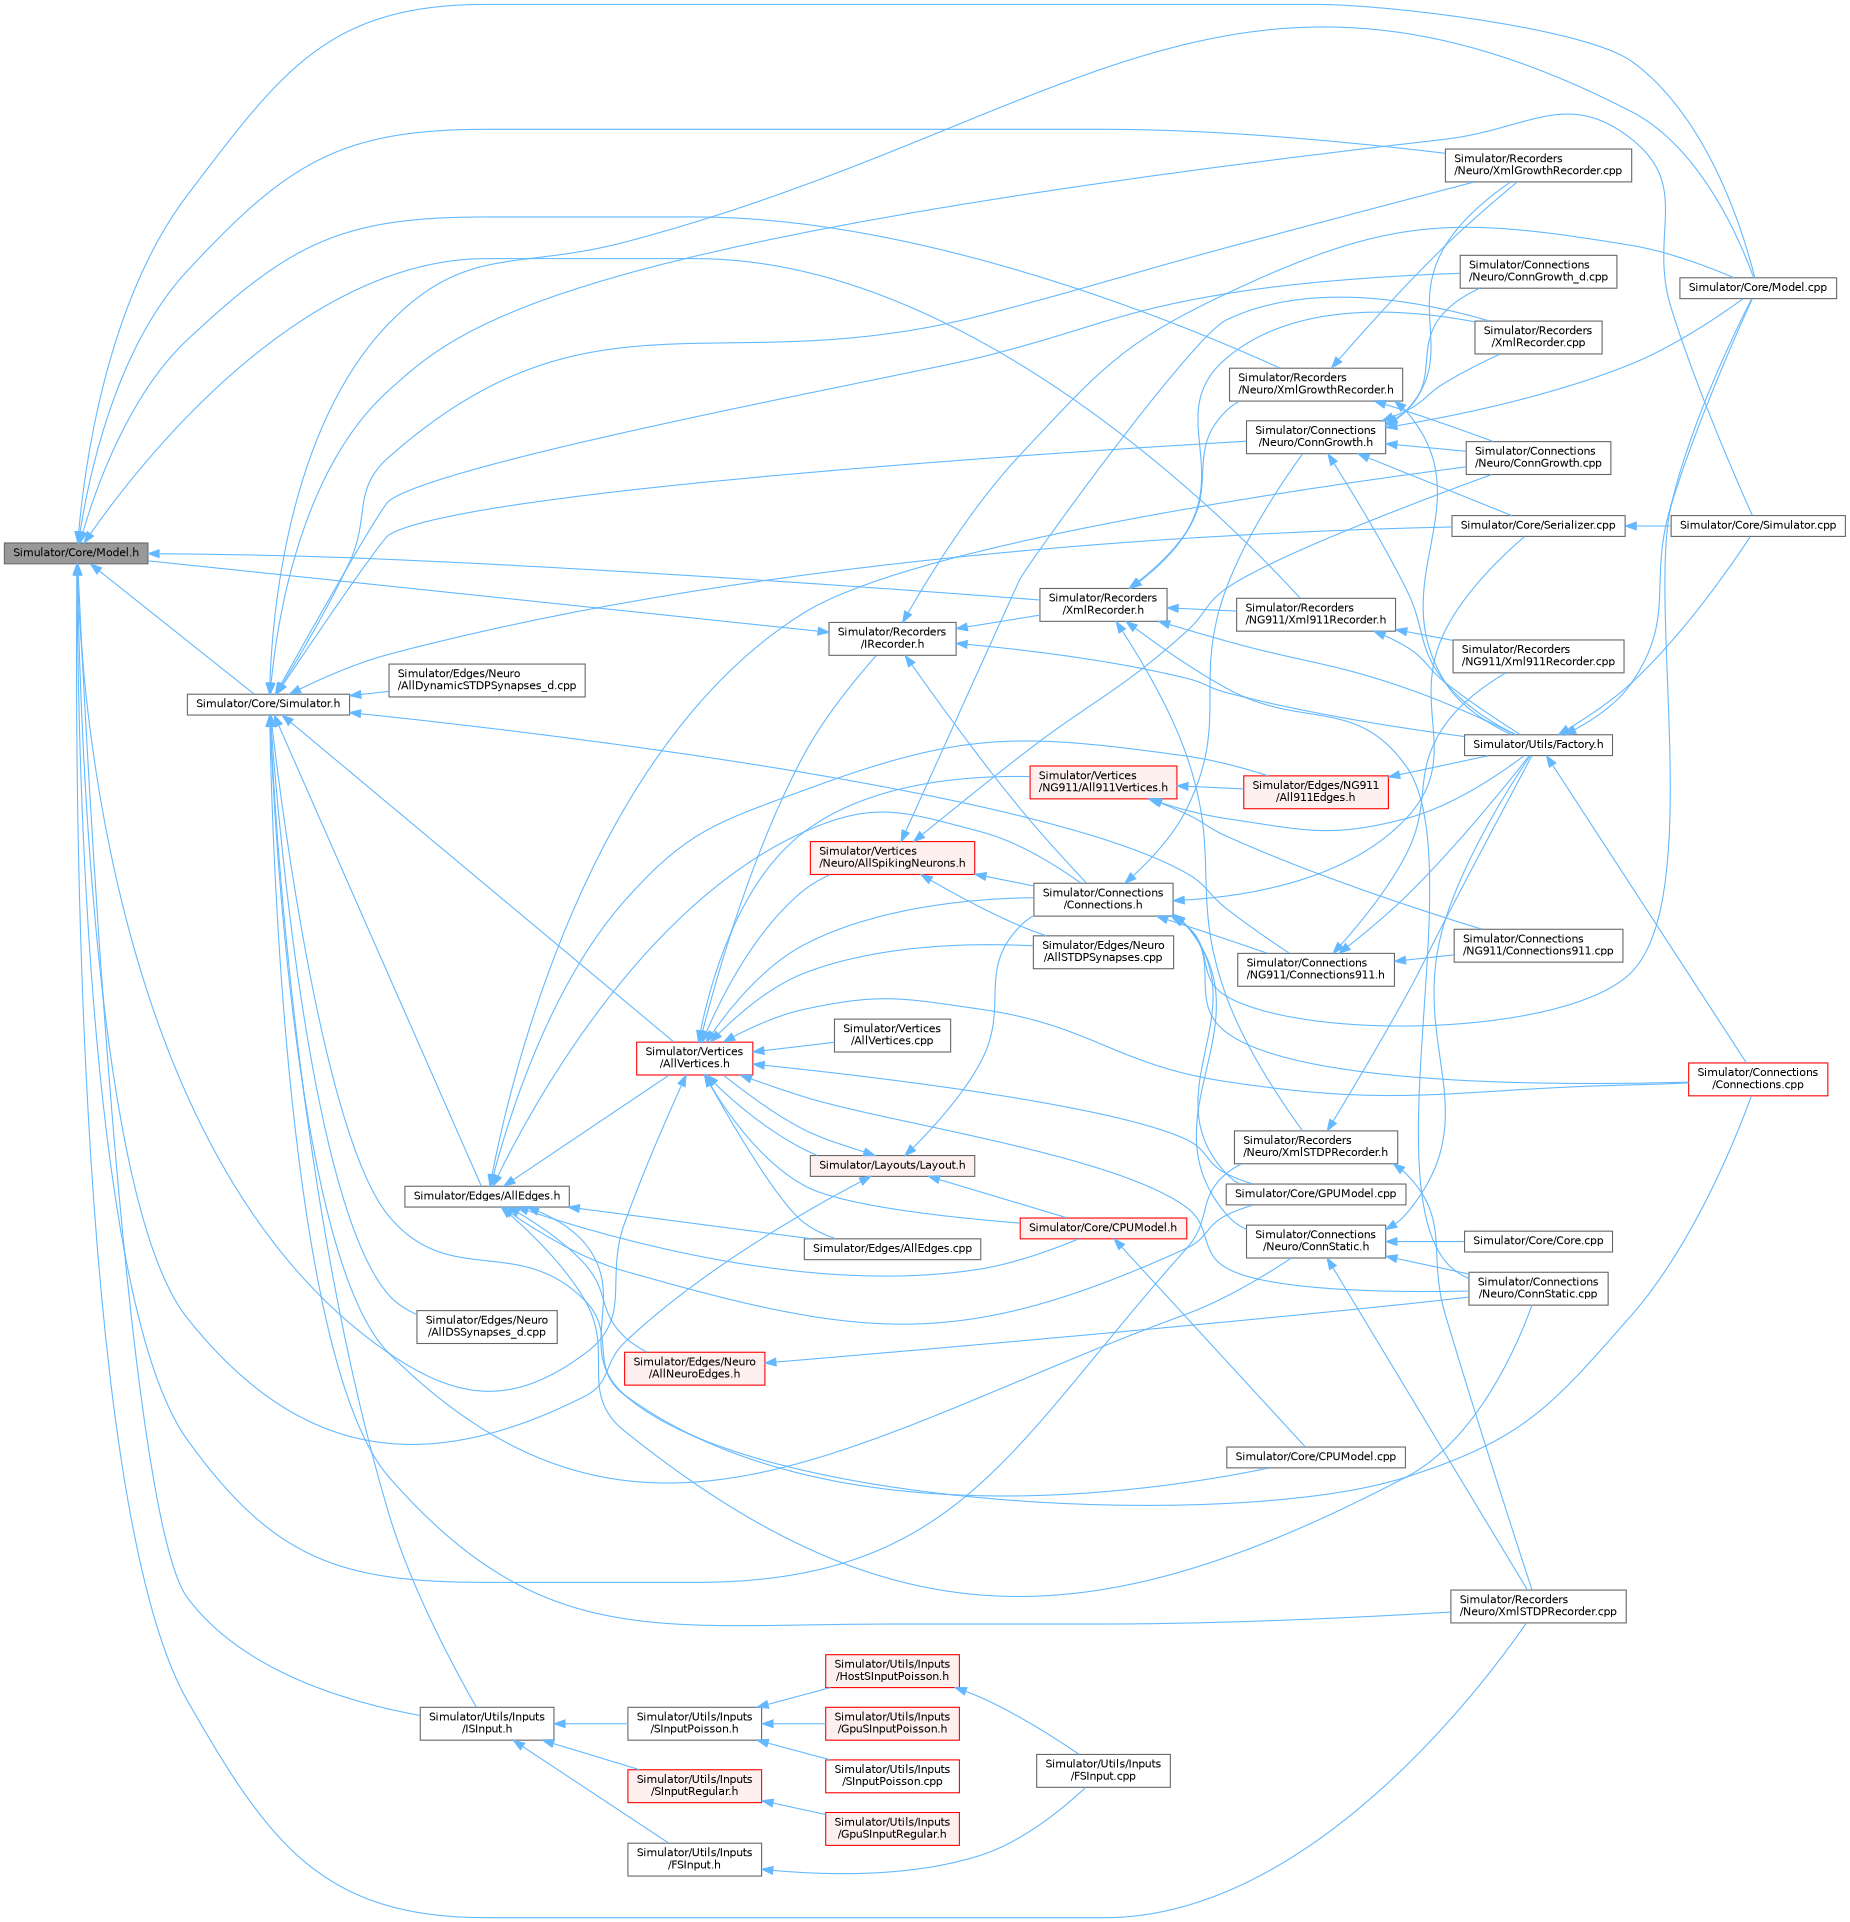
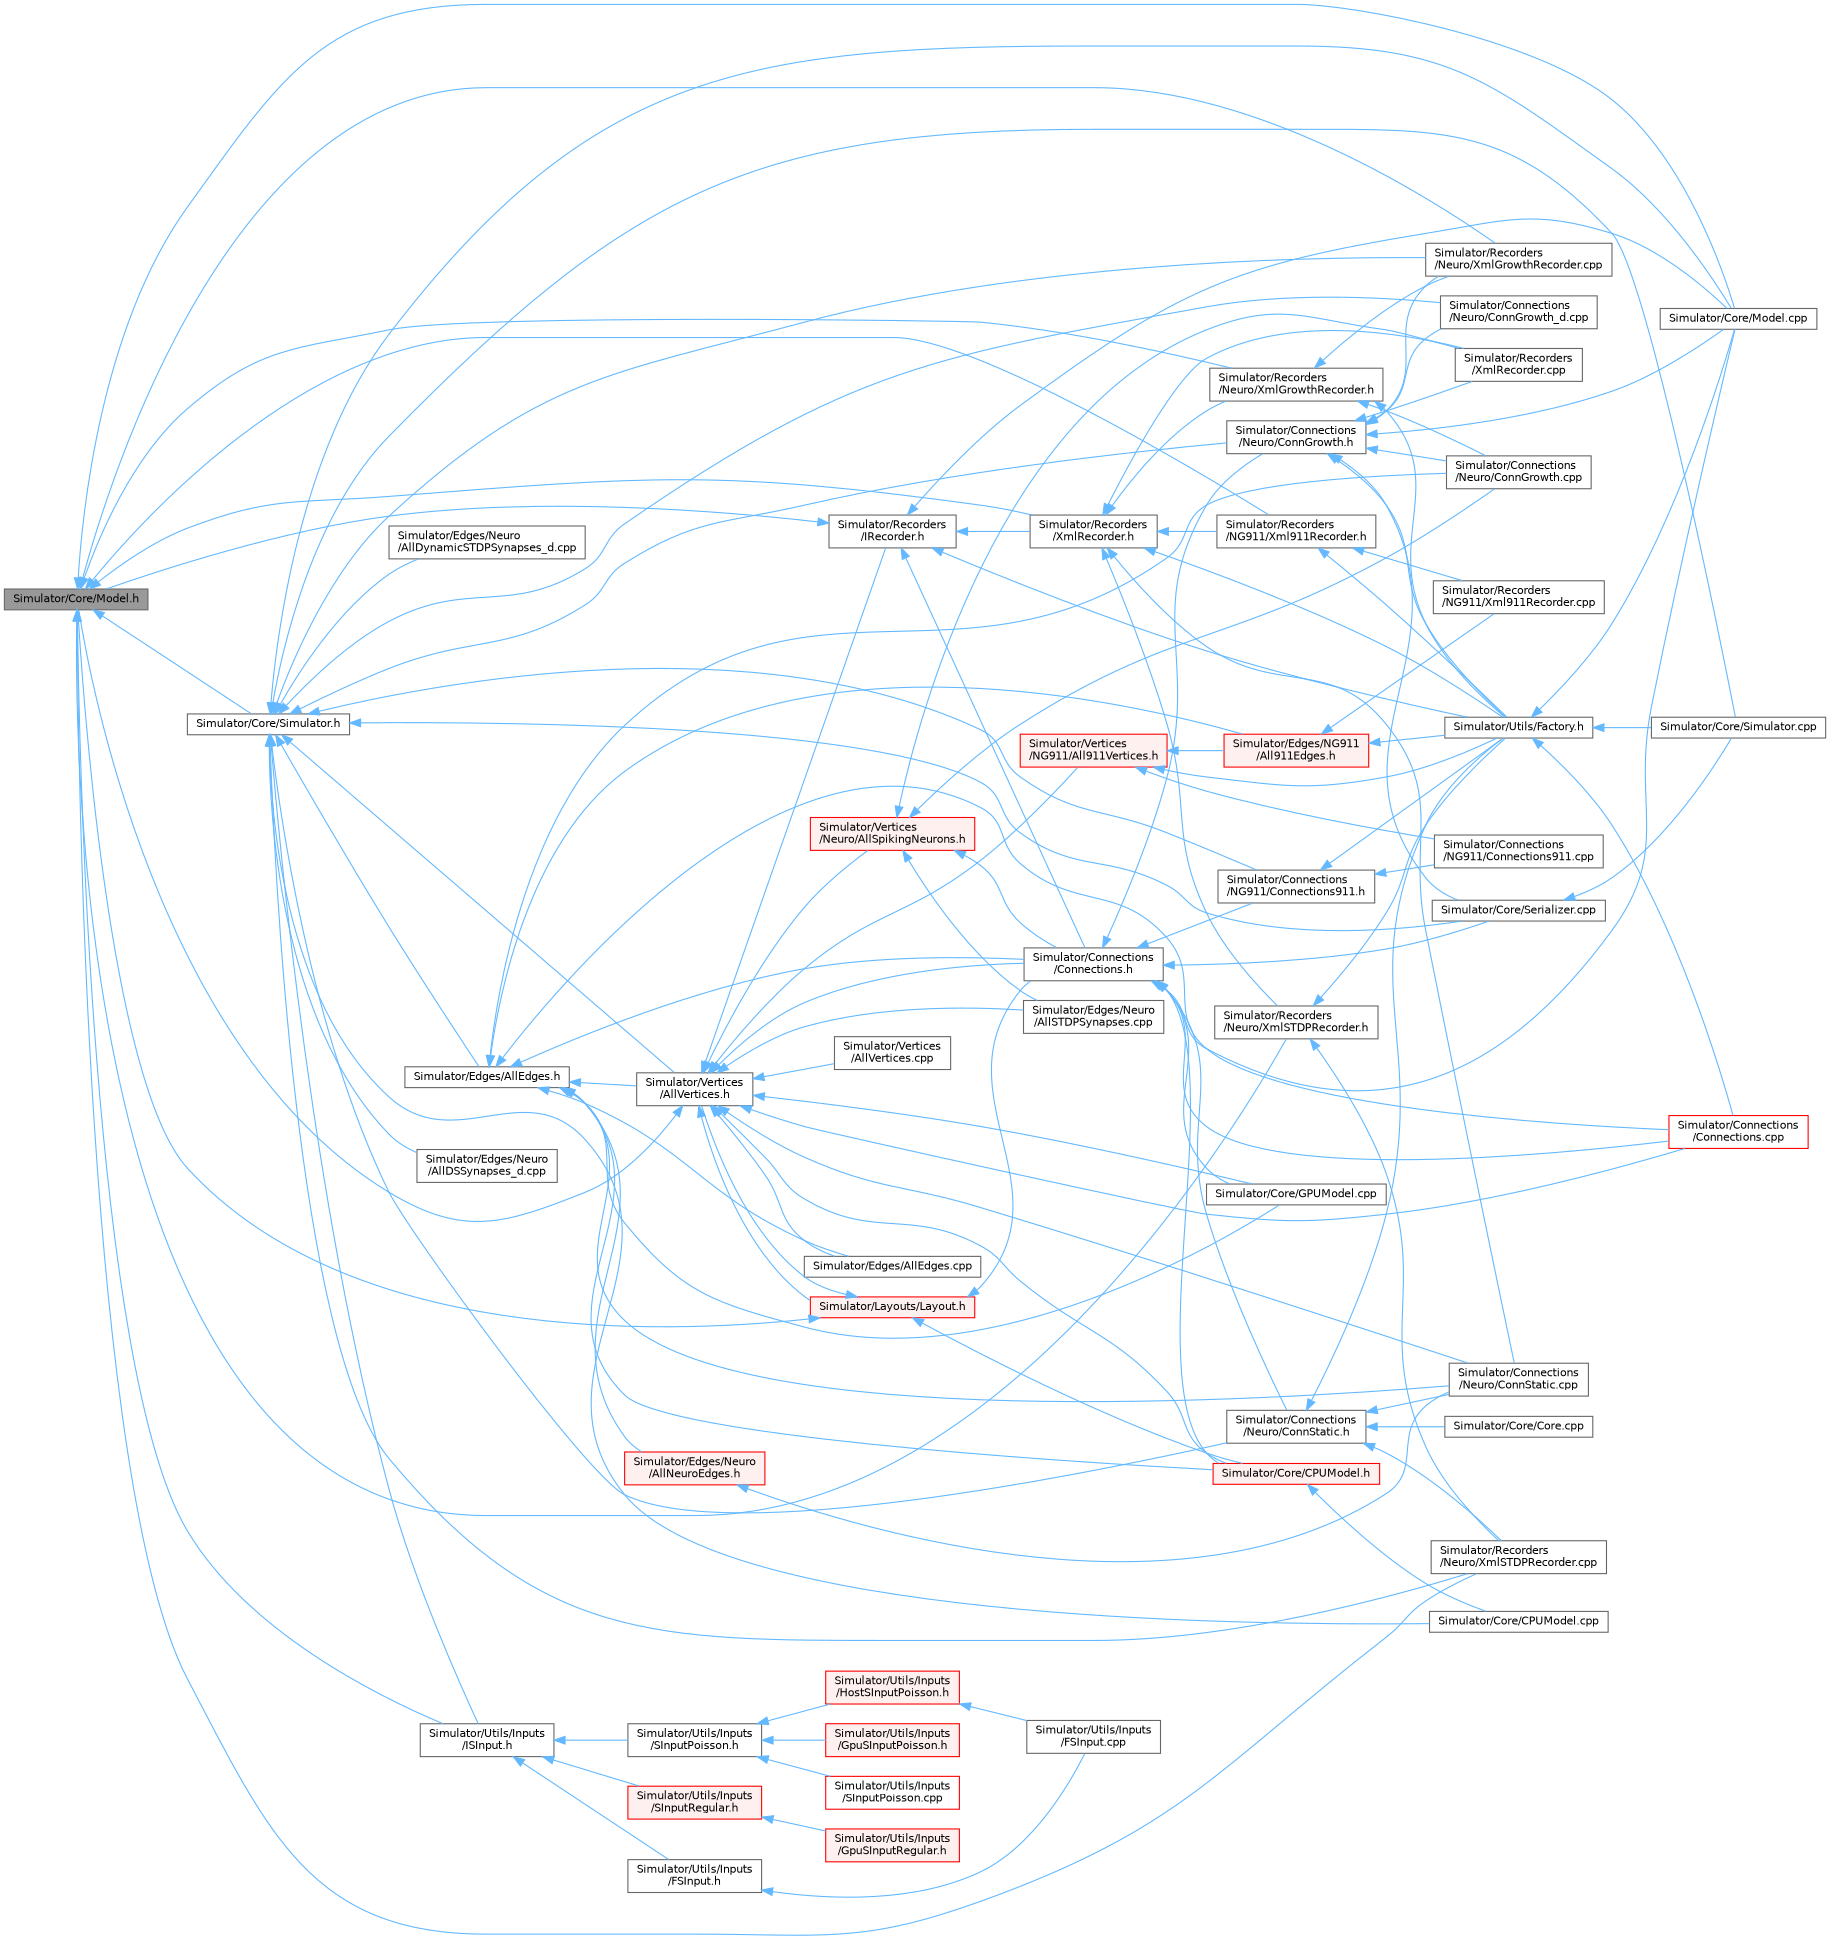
(1416, 829) -> (1412, 671)
(695, 1059) -> (695, 1089)
(893, 1166) -> (893, 1307)
none -> (1185, 1229)
